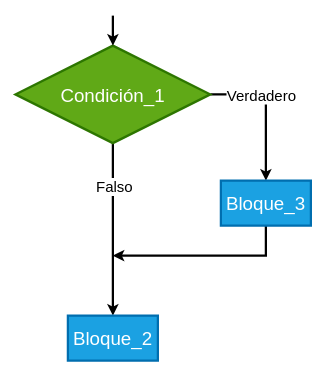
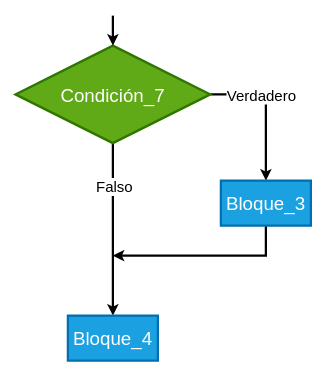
(113, 94) -> (113, 94)
(113, 338) -> (113, 338)
